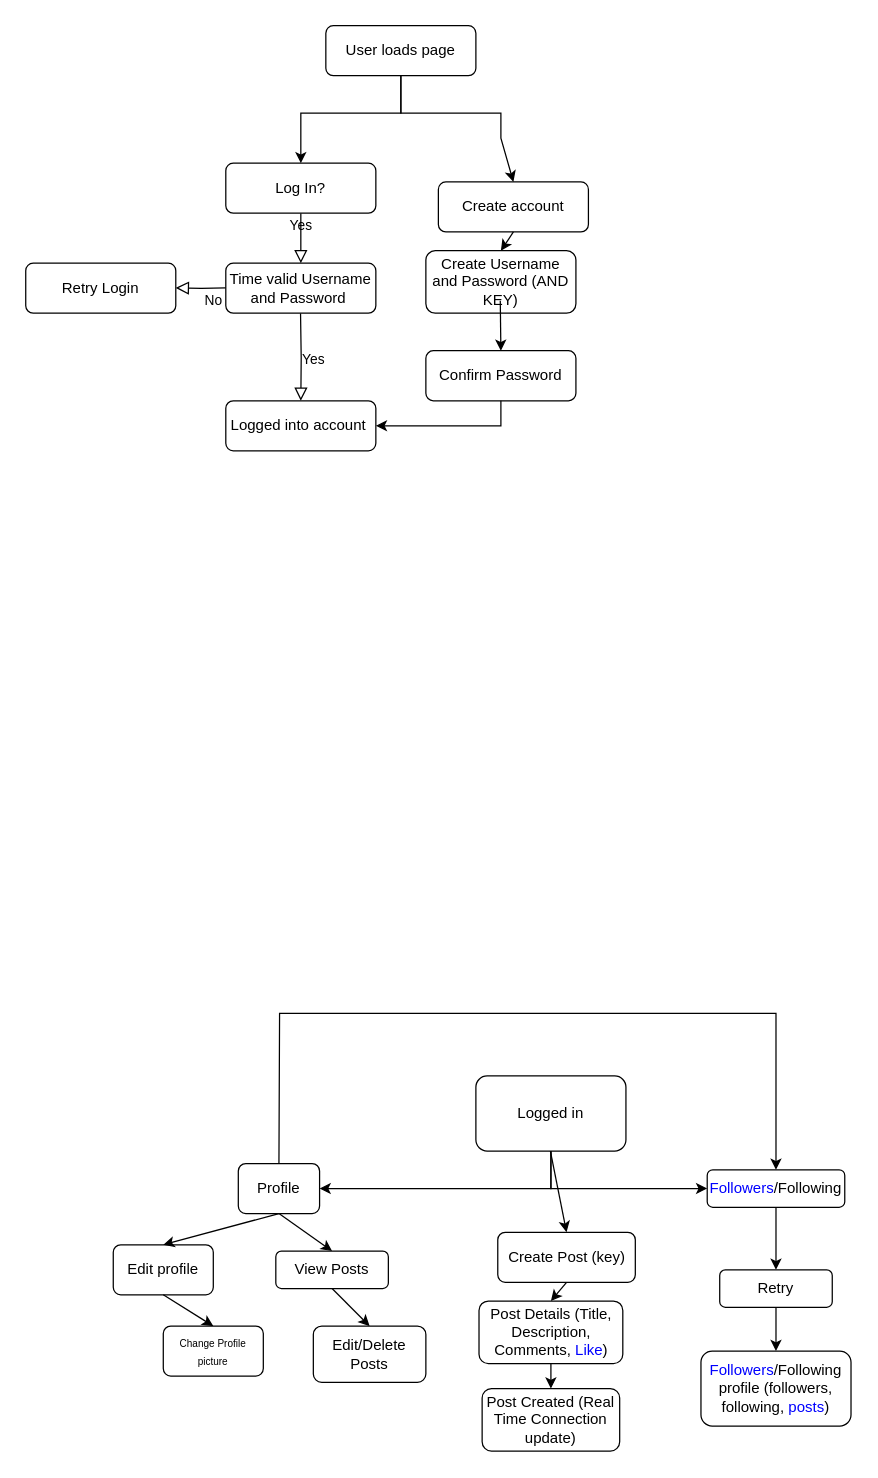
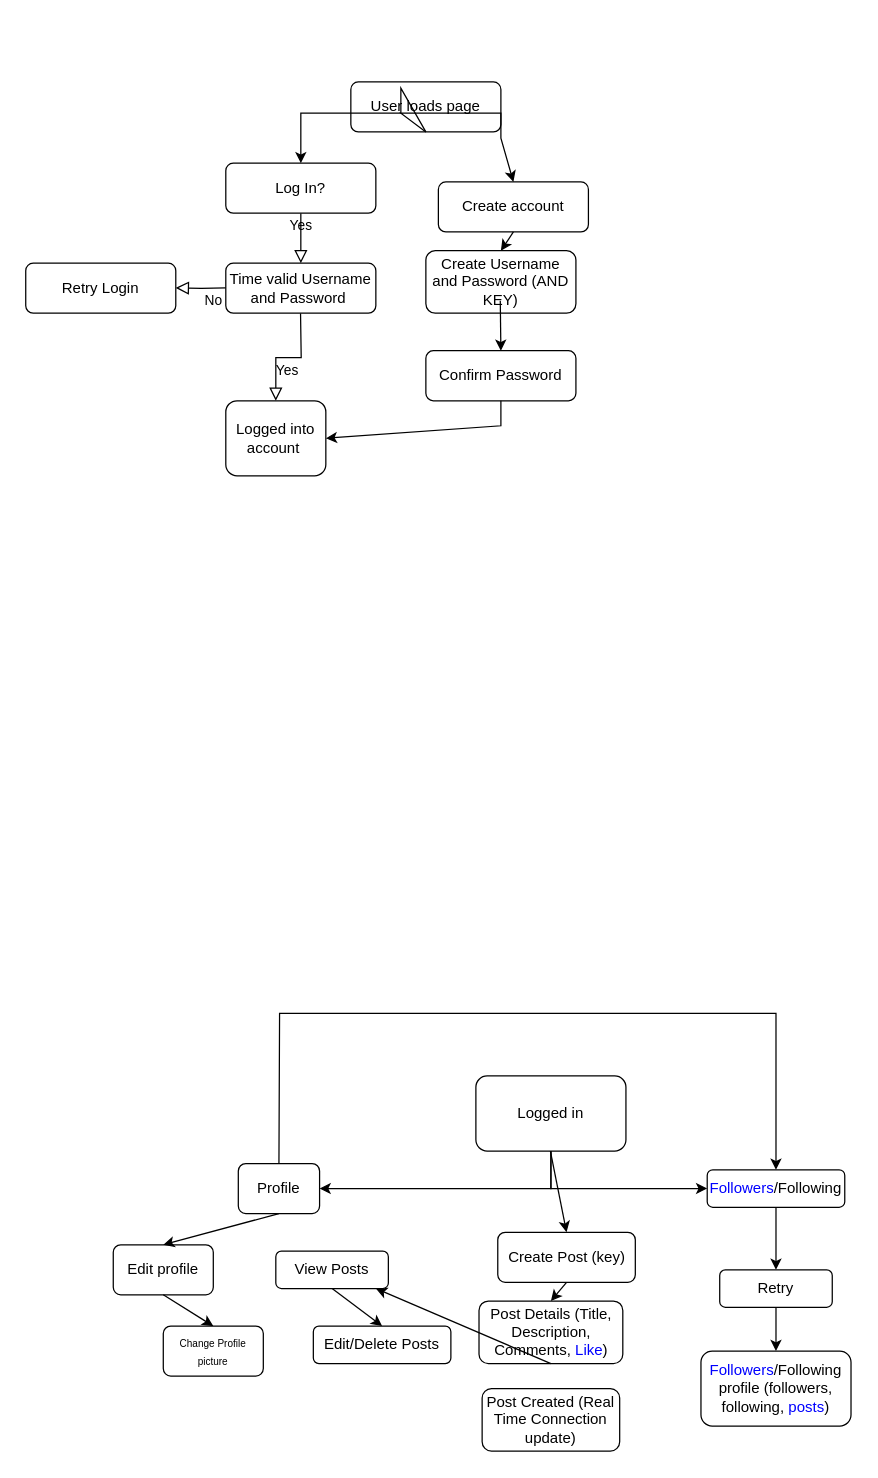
(401, 51) -> (426, 107)
(301, 426) -> (276, 438)
(302, 1229) -> none
(369, 1354) -> (382, 1344)
(551, 1371) -> (467, 1327)
